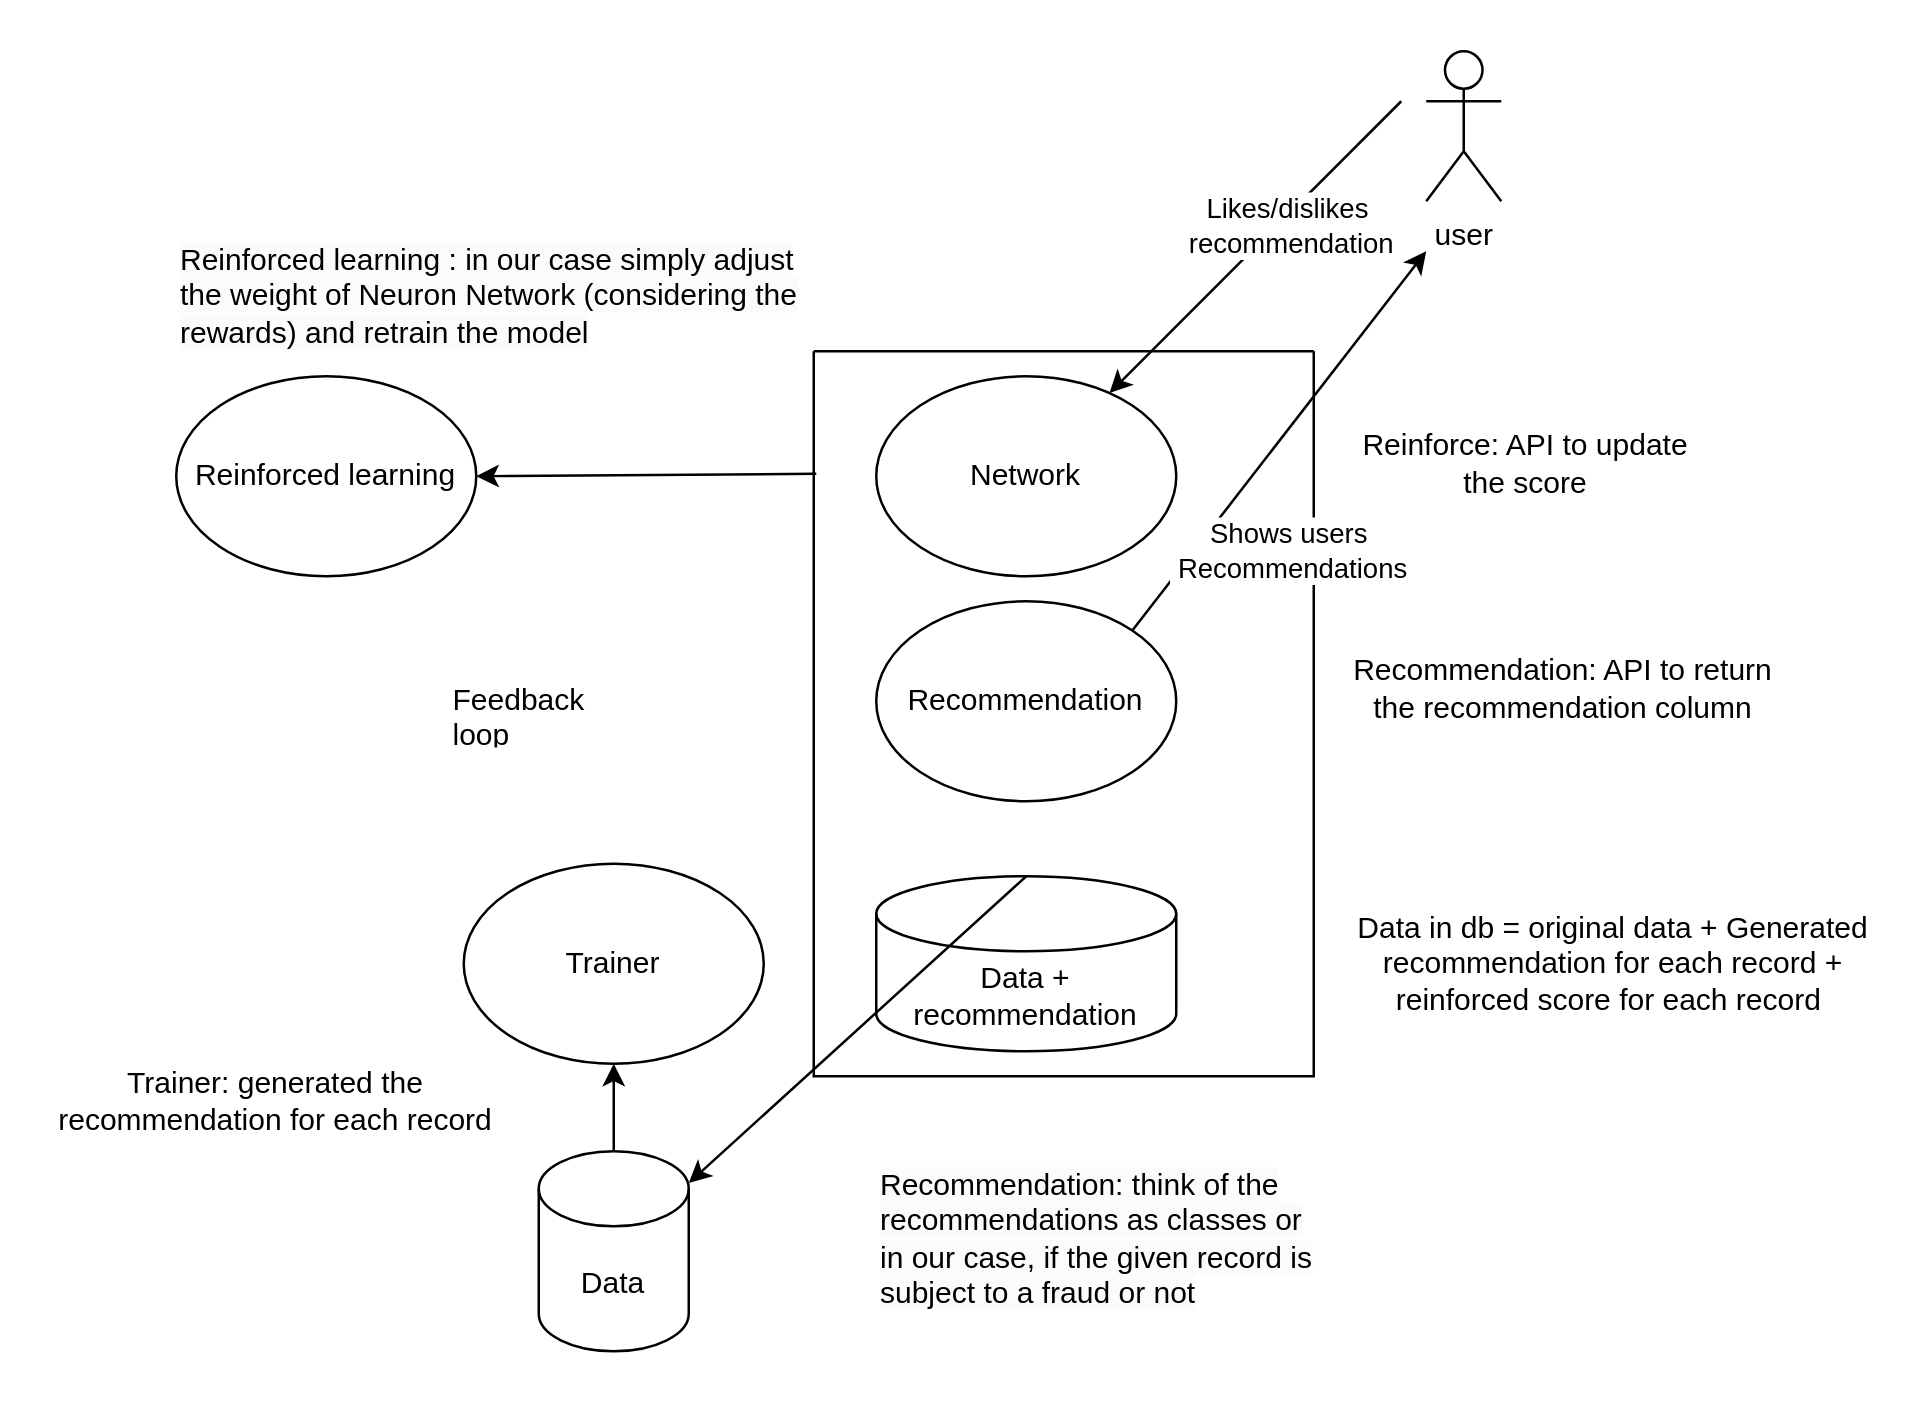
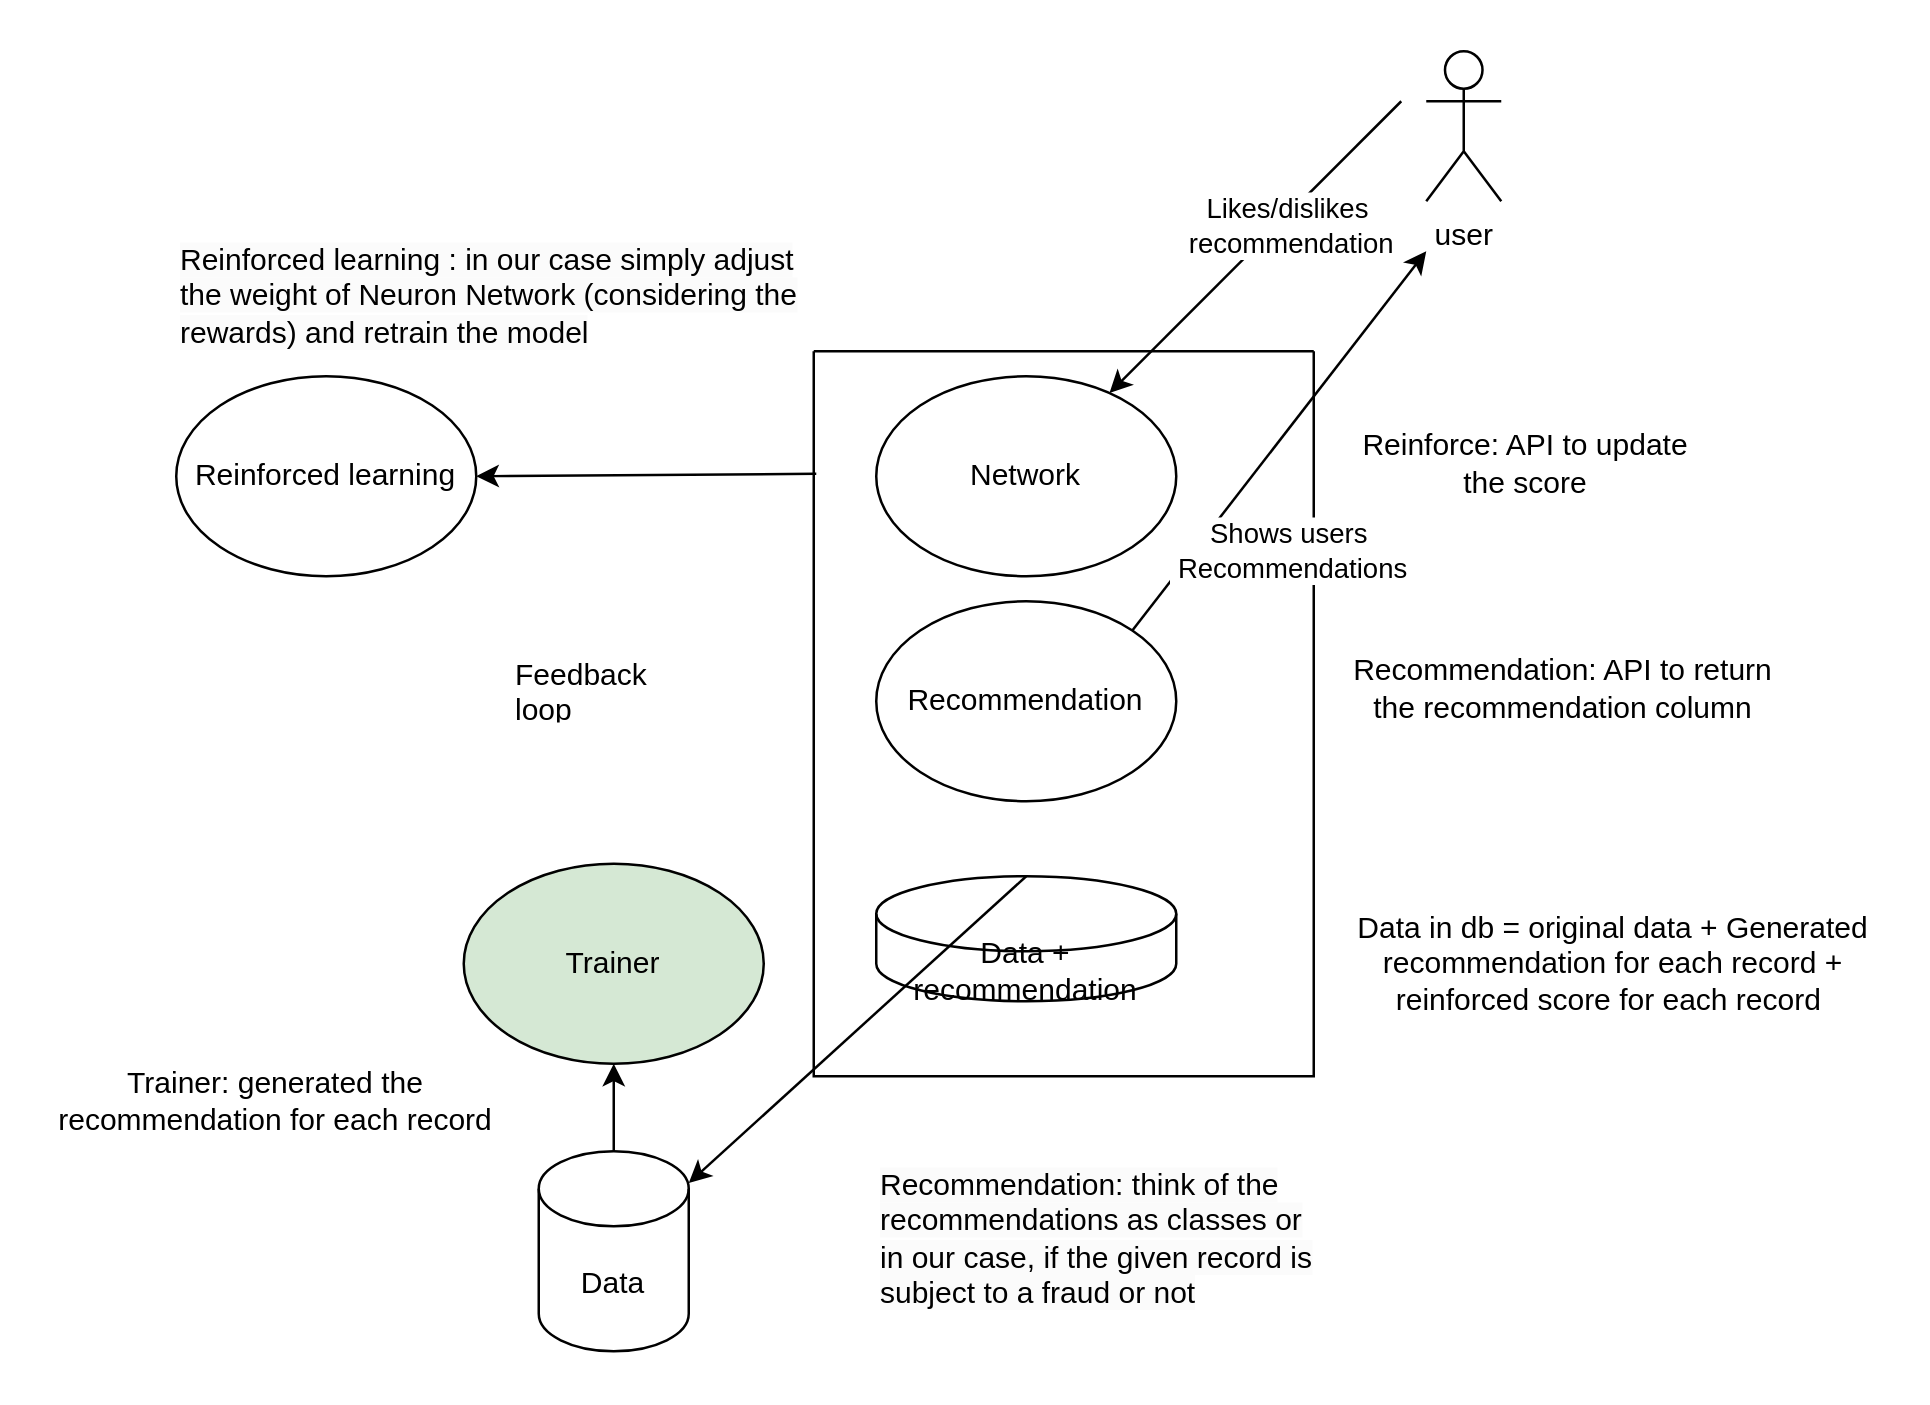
(539, 714) -> (601, 689)
(614, 964) -> (614, 964)
(1026, 964) -> (1026, 939)
